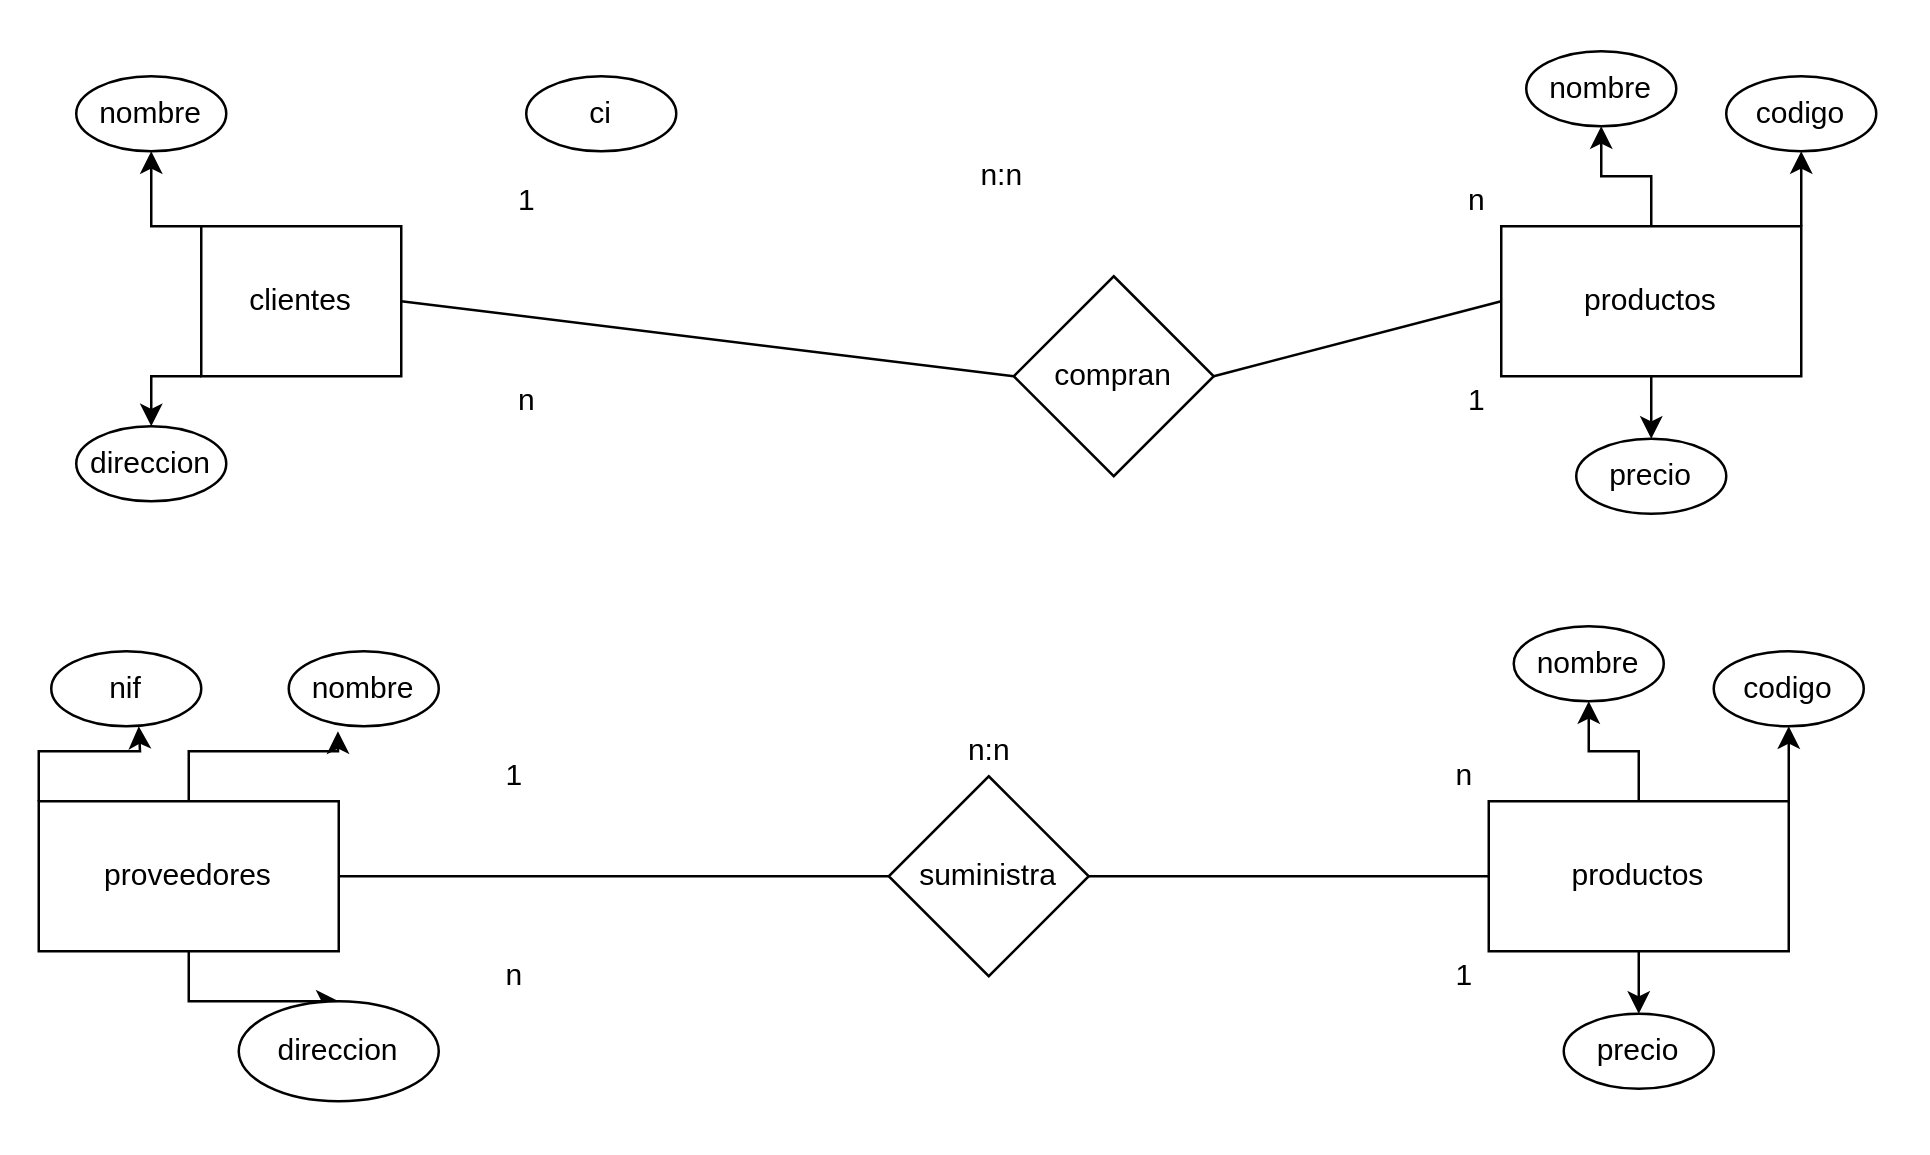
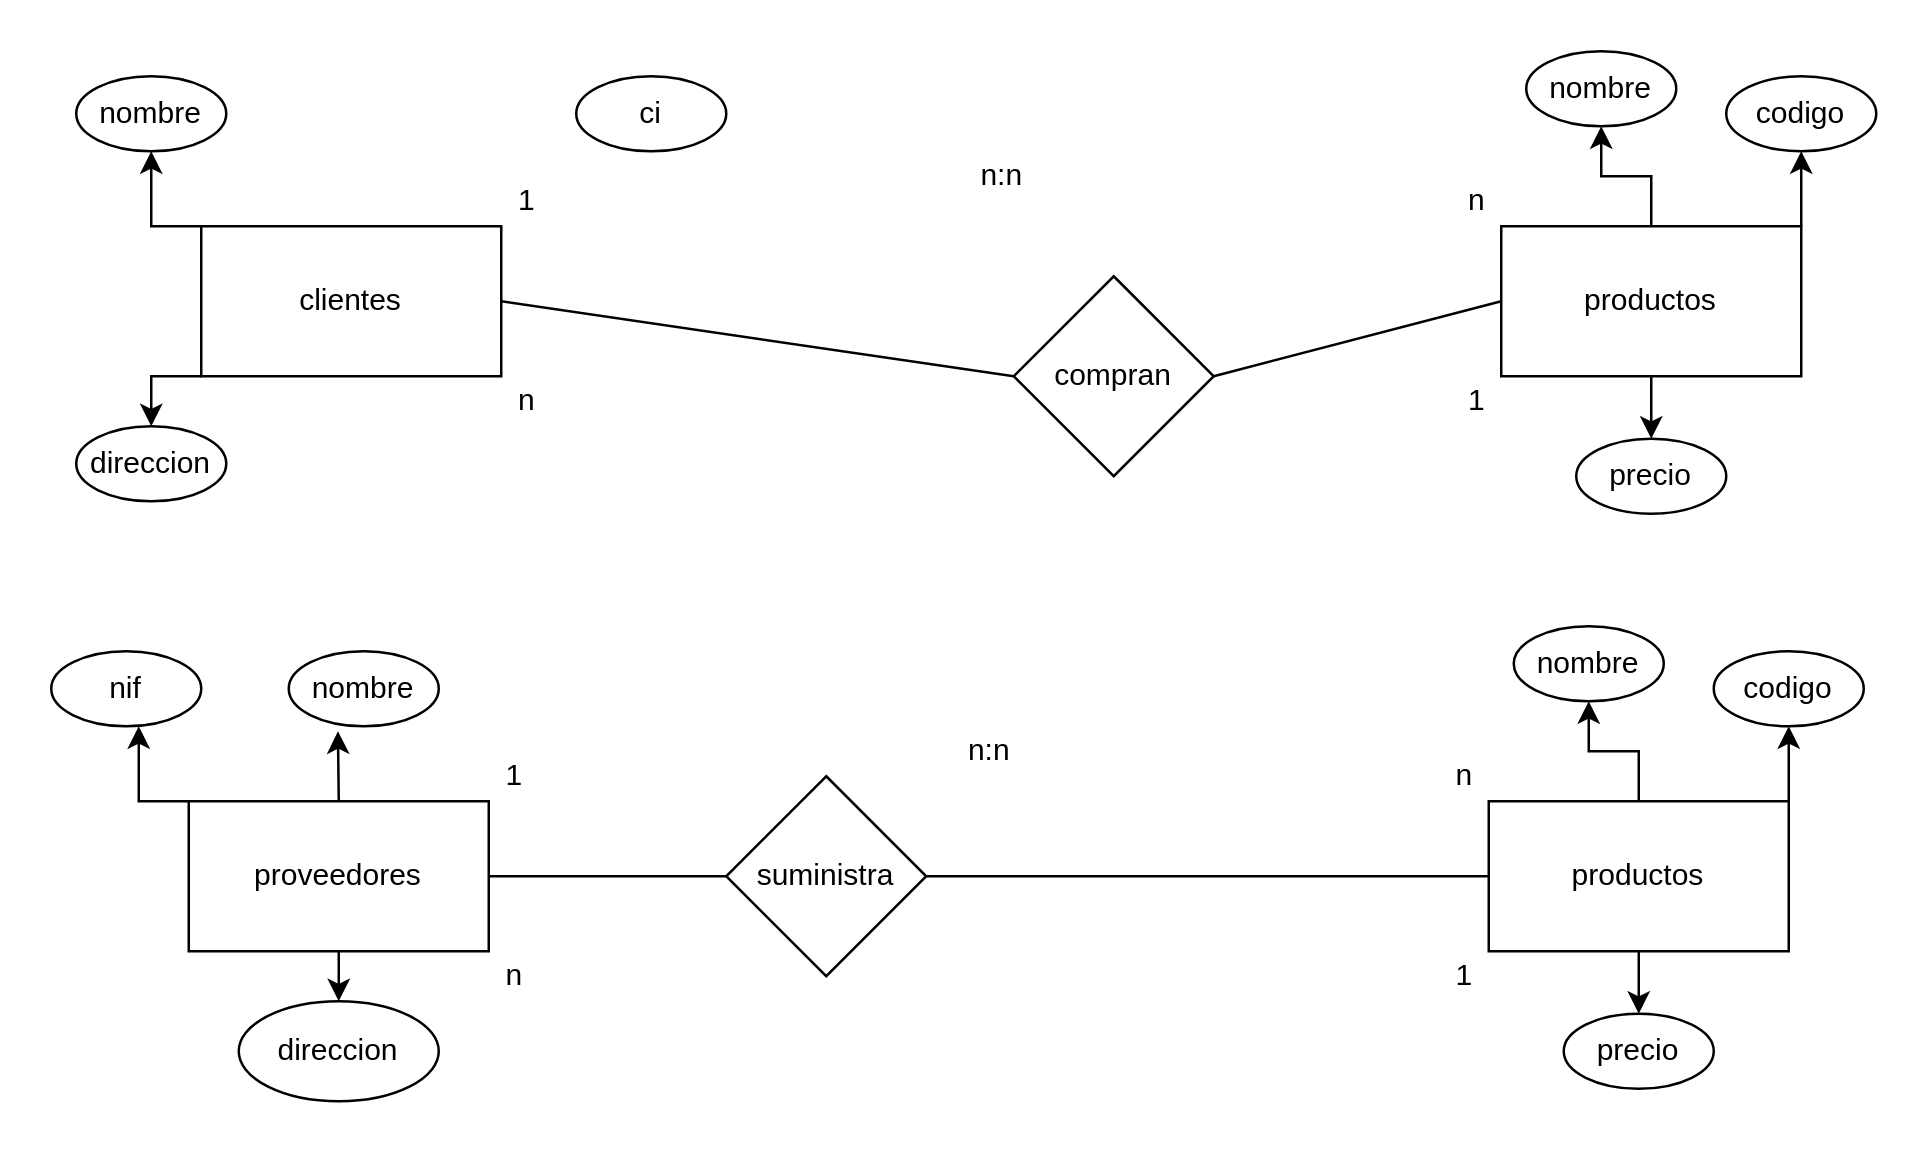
(601, 114) -> (651, 114)
(301, 301) -> (351, 301)
(189, 876) -> (339, 876)
(989, 876) -> (826, 876)
